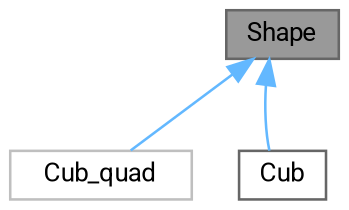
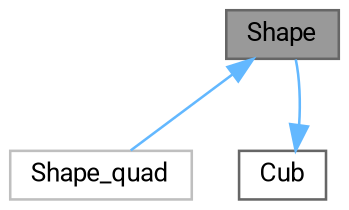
(266, 118) -> (300, 92)
(101, 175) -> (101, 175)
